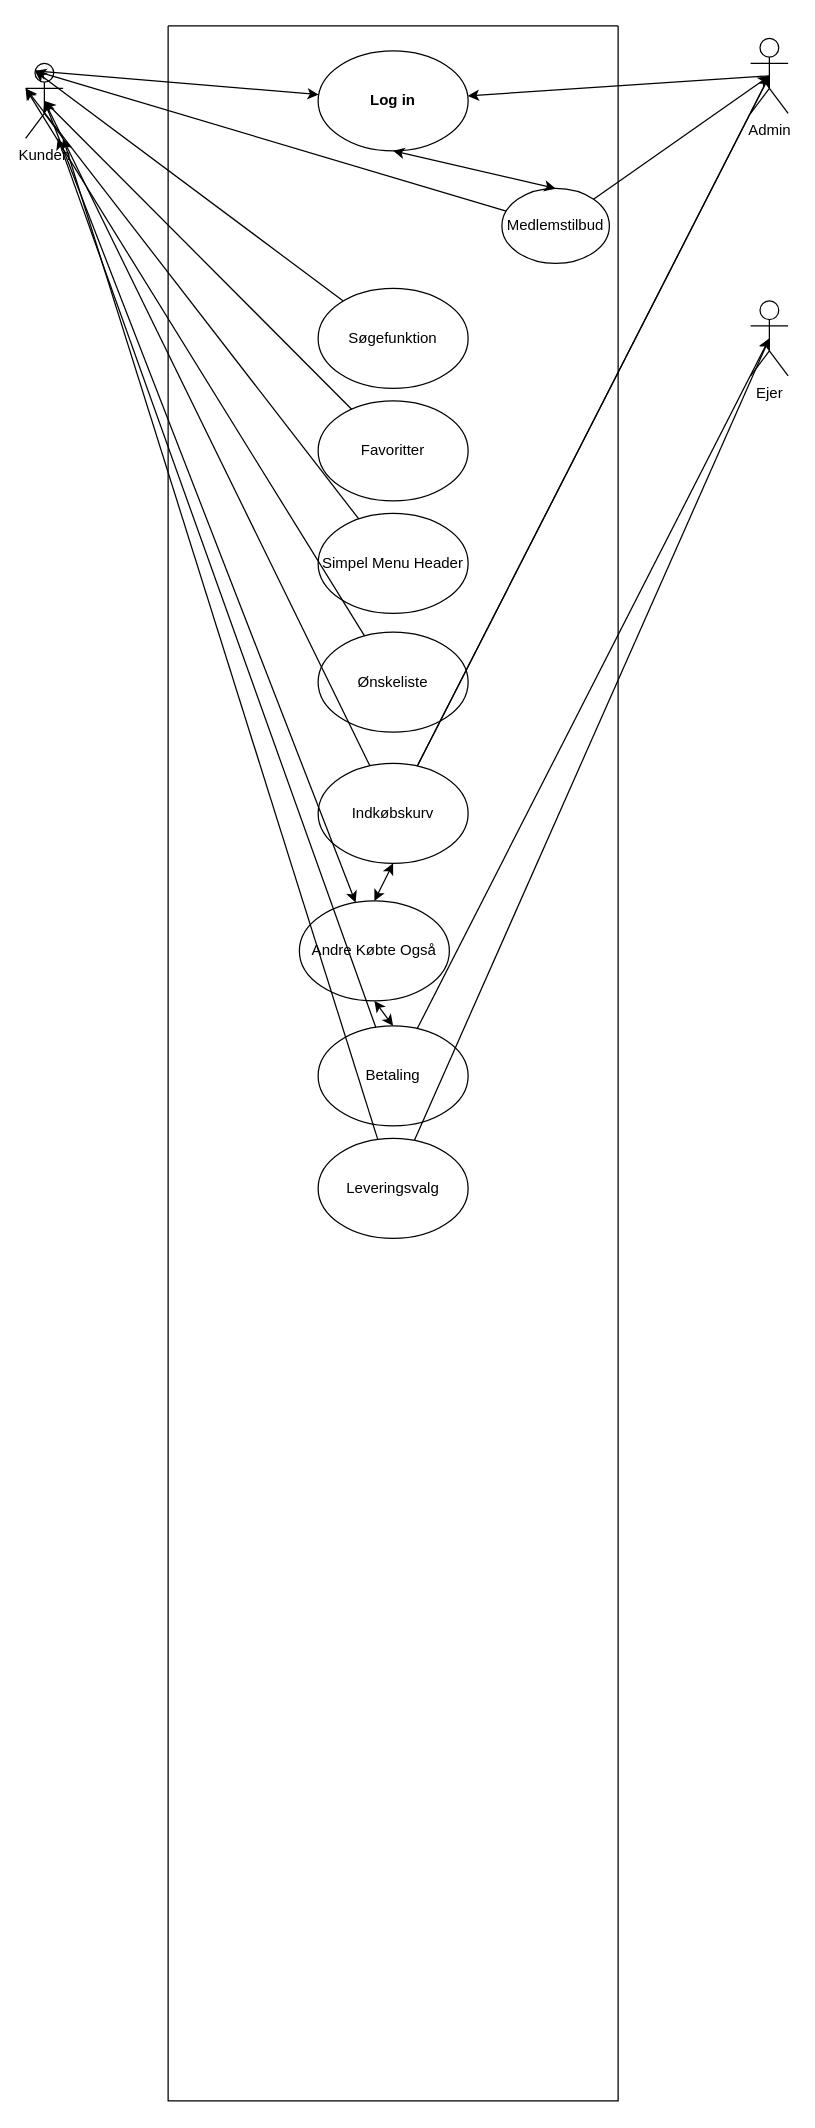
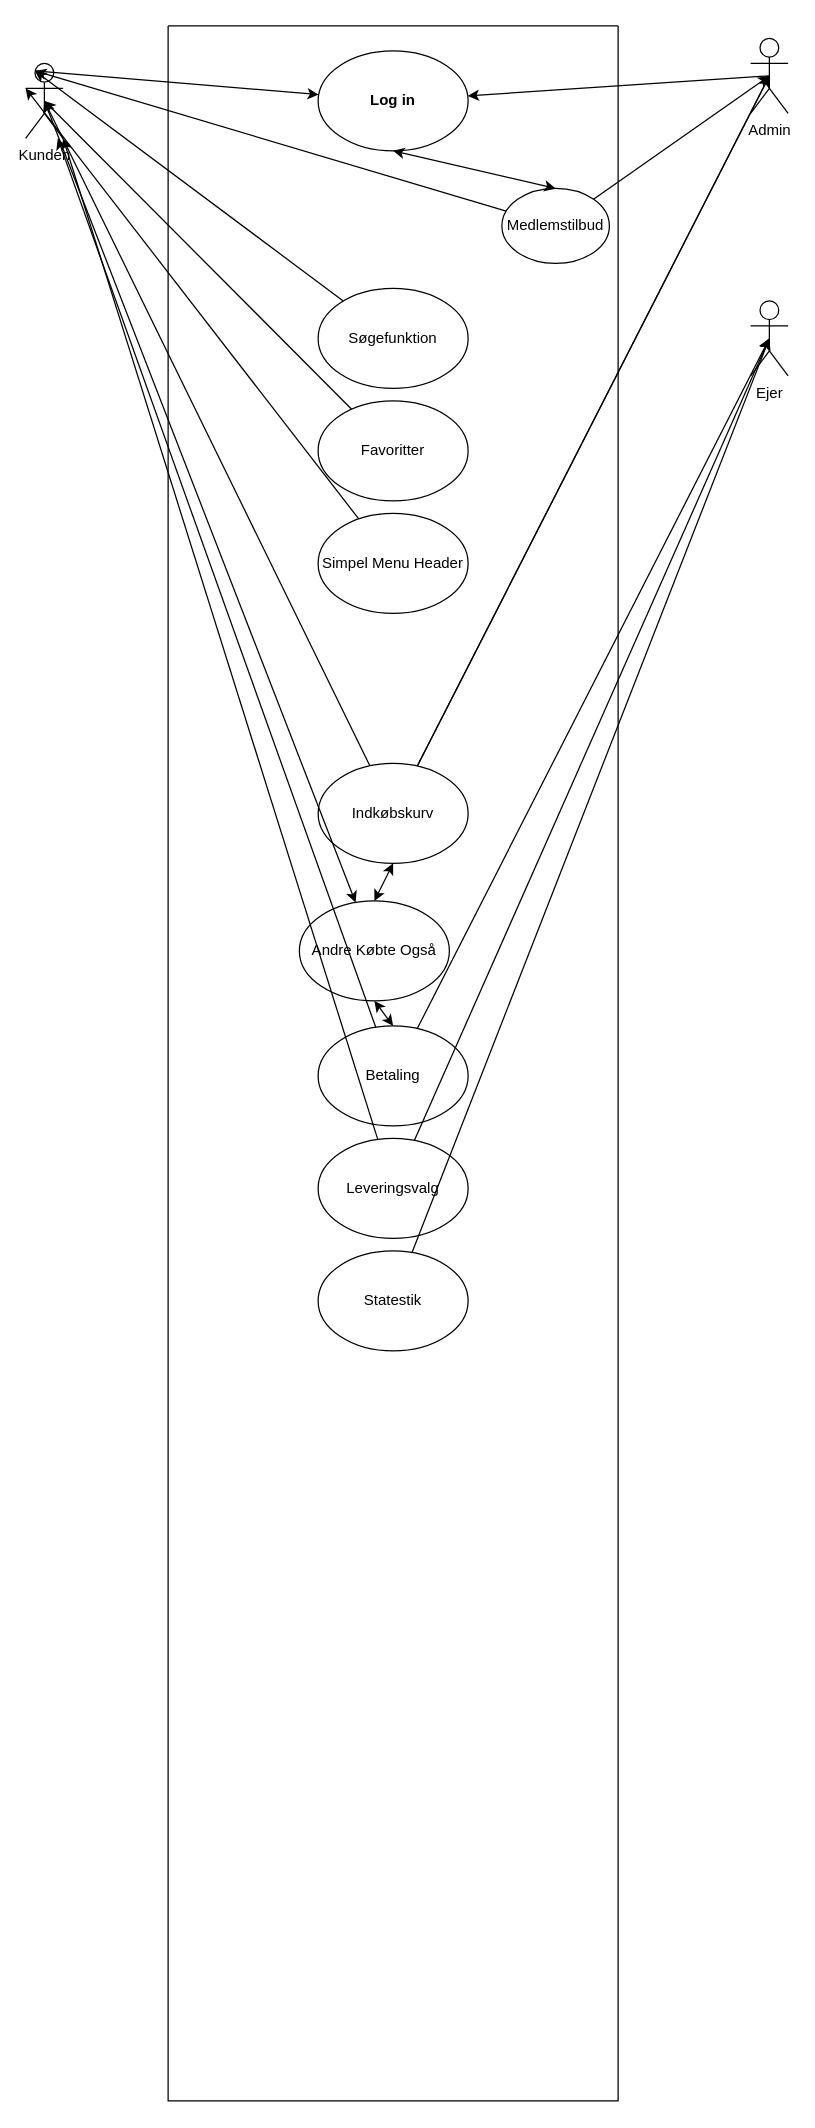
(268, 479) -> none
(393, 682) -> none
none -> (514, 992)
none -> (393, 1301)
